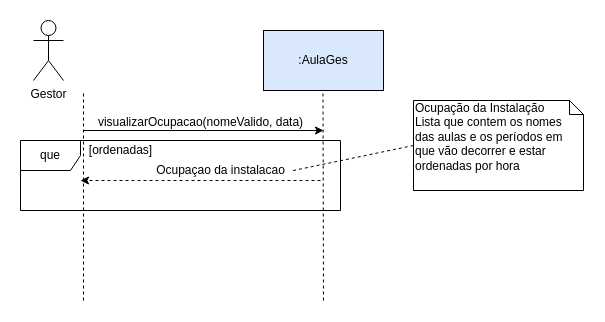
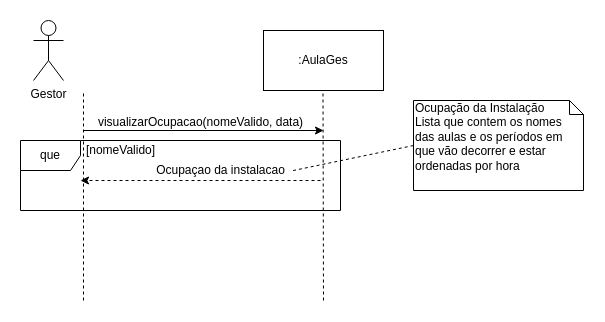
(324, 61) -> (324, 61)
(121, 151) -> (121, 151)
